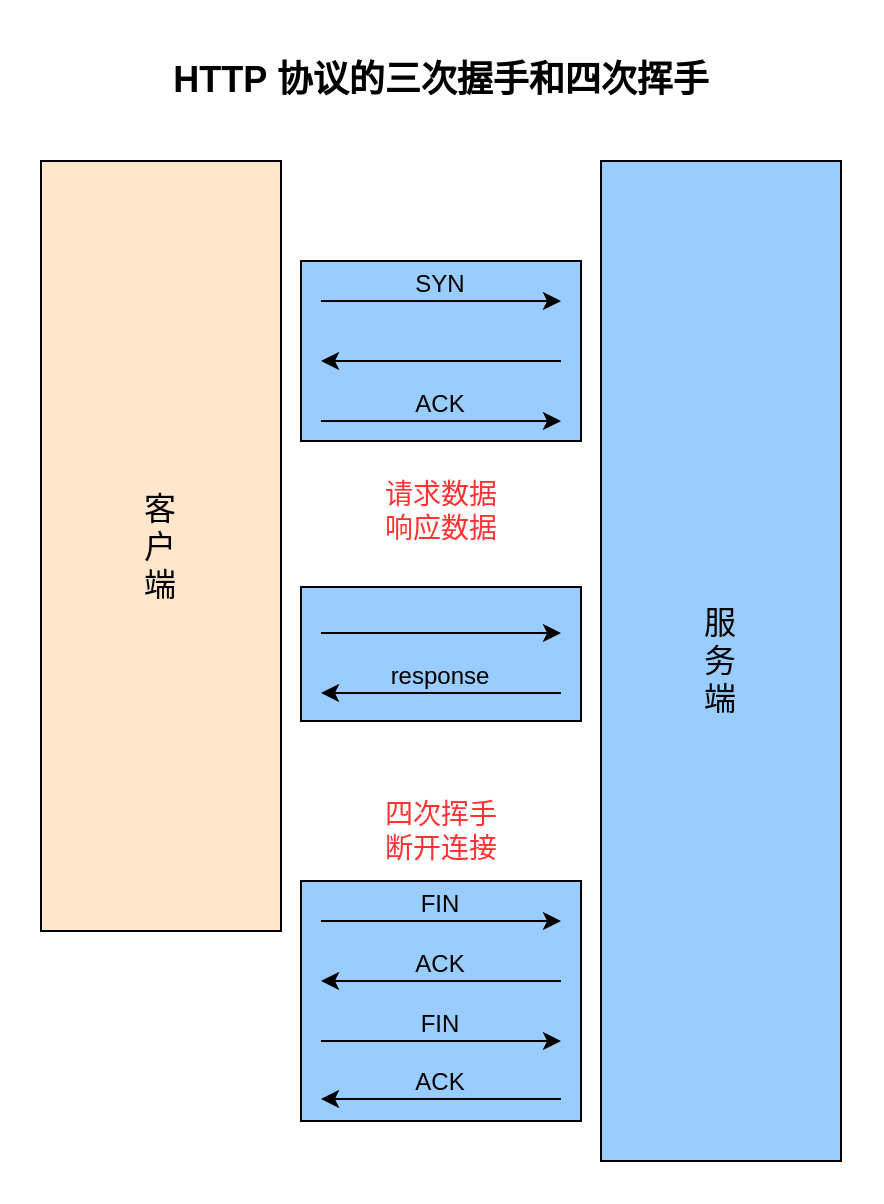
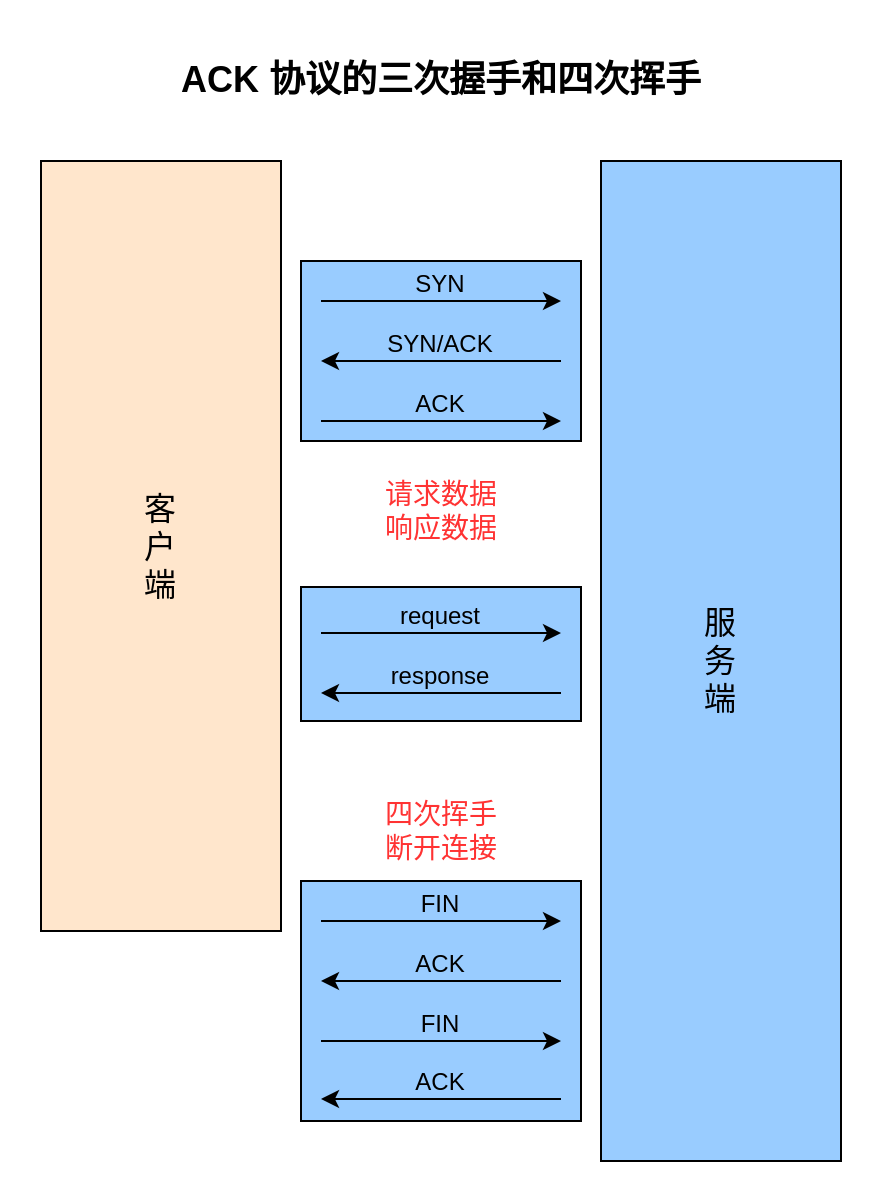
(442, 81) -> (442, 81)
none -> (441, 345)
none -> (441, 617)
